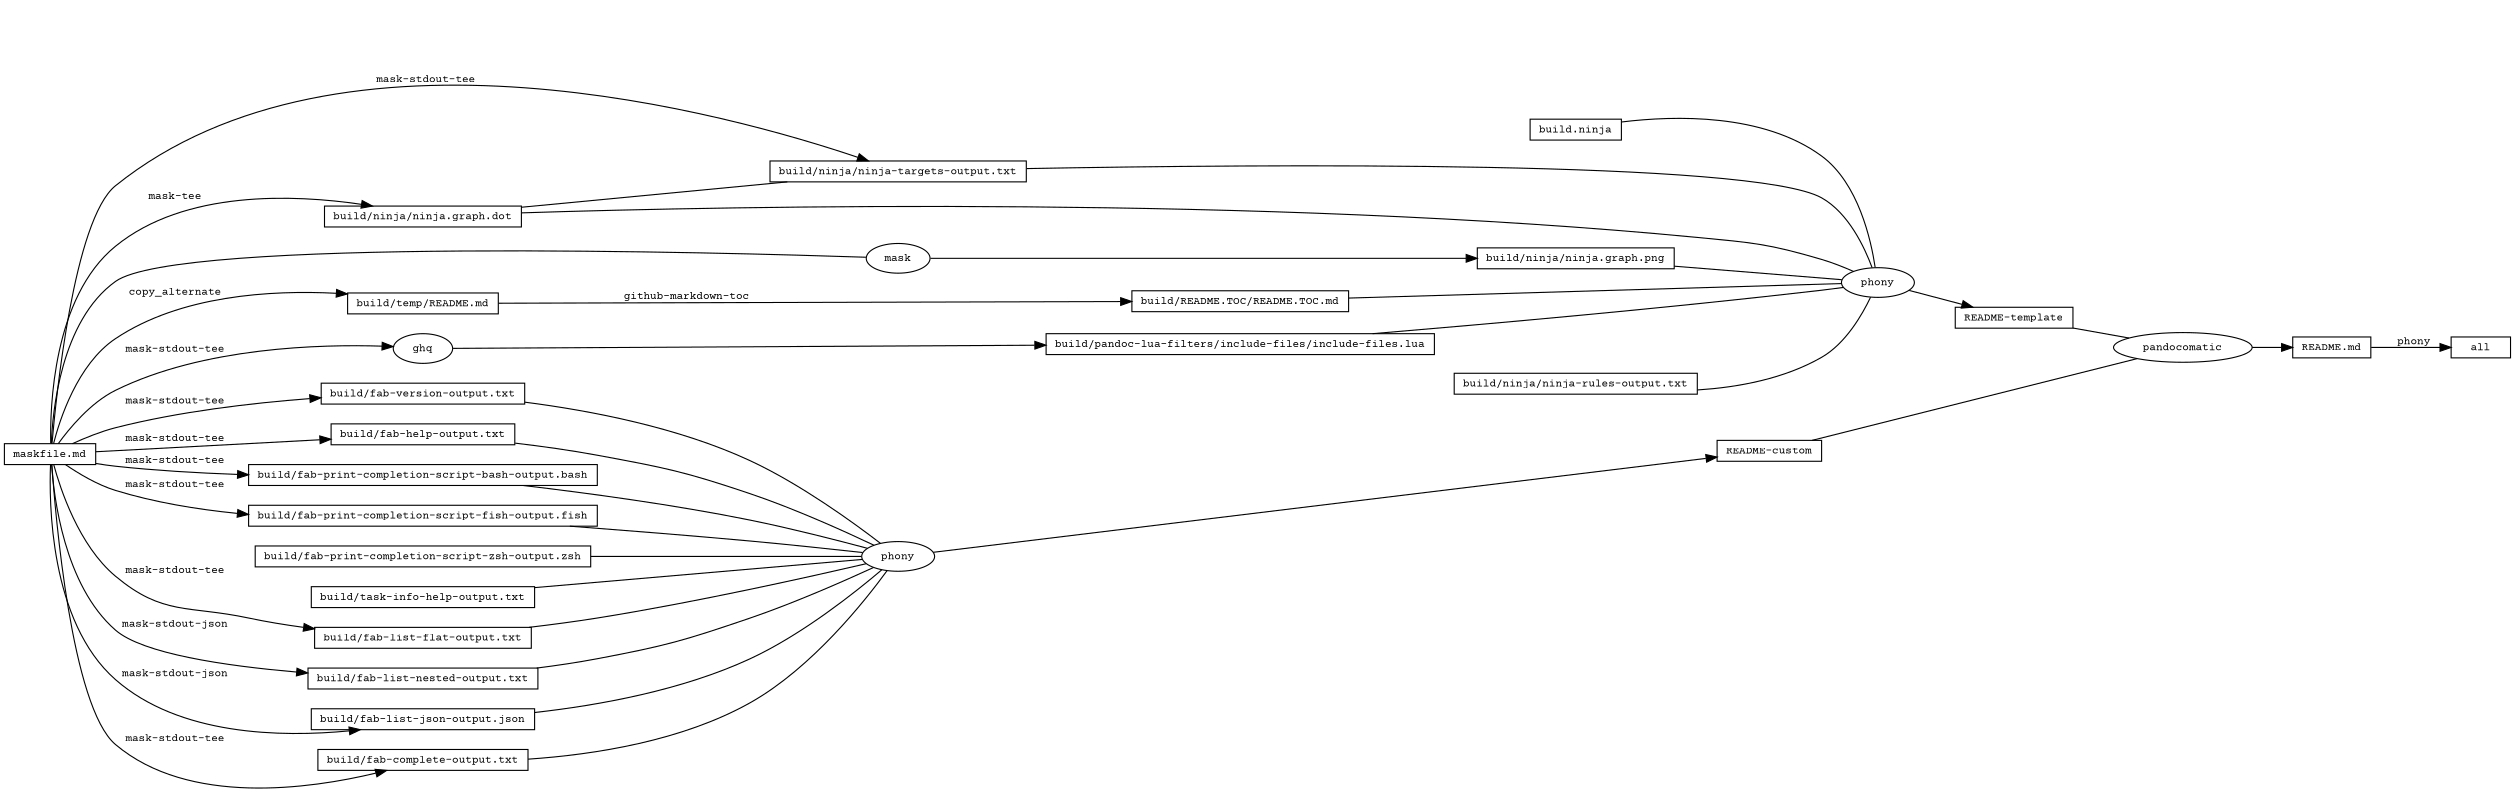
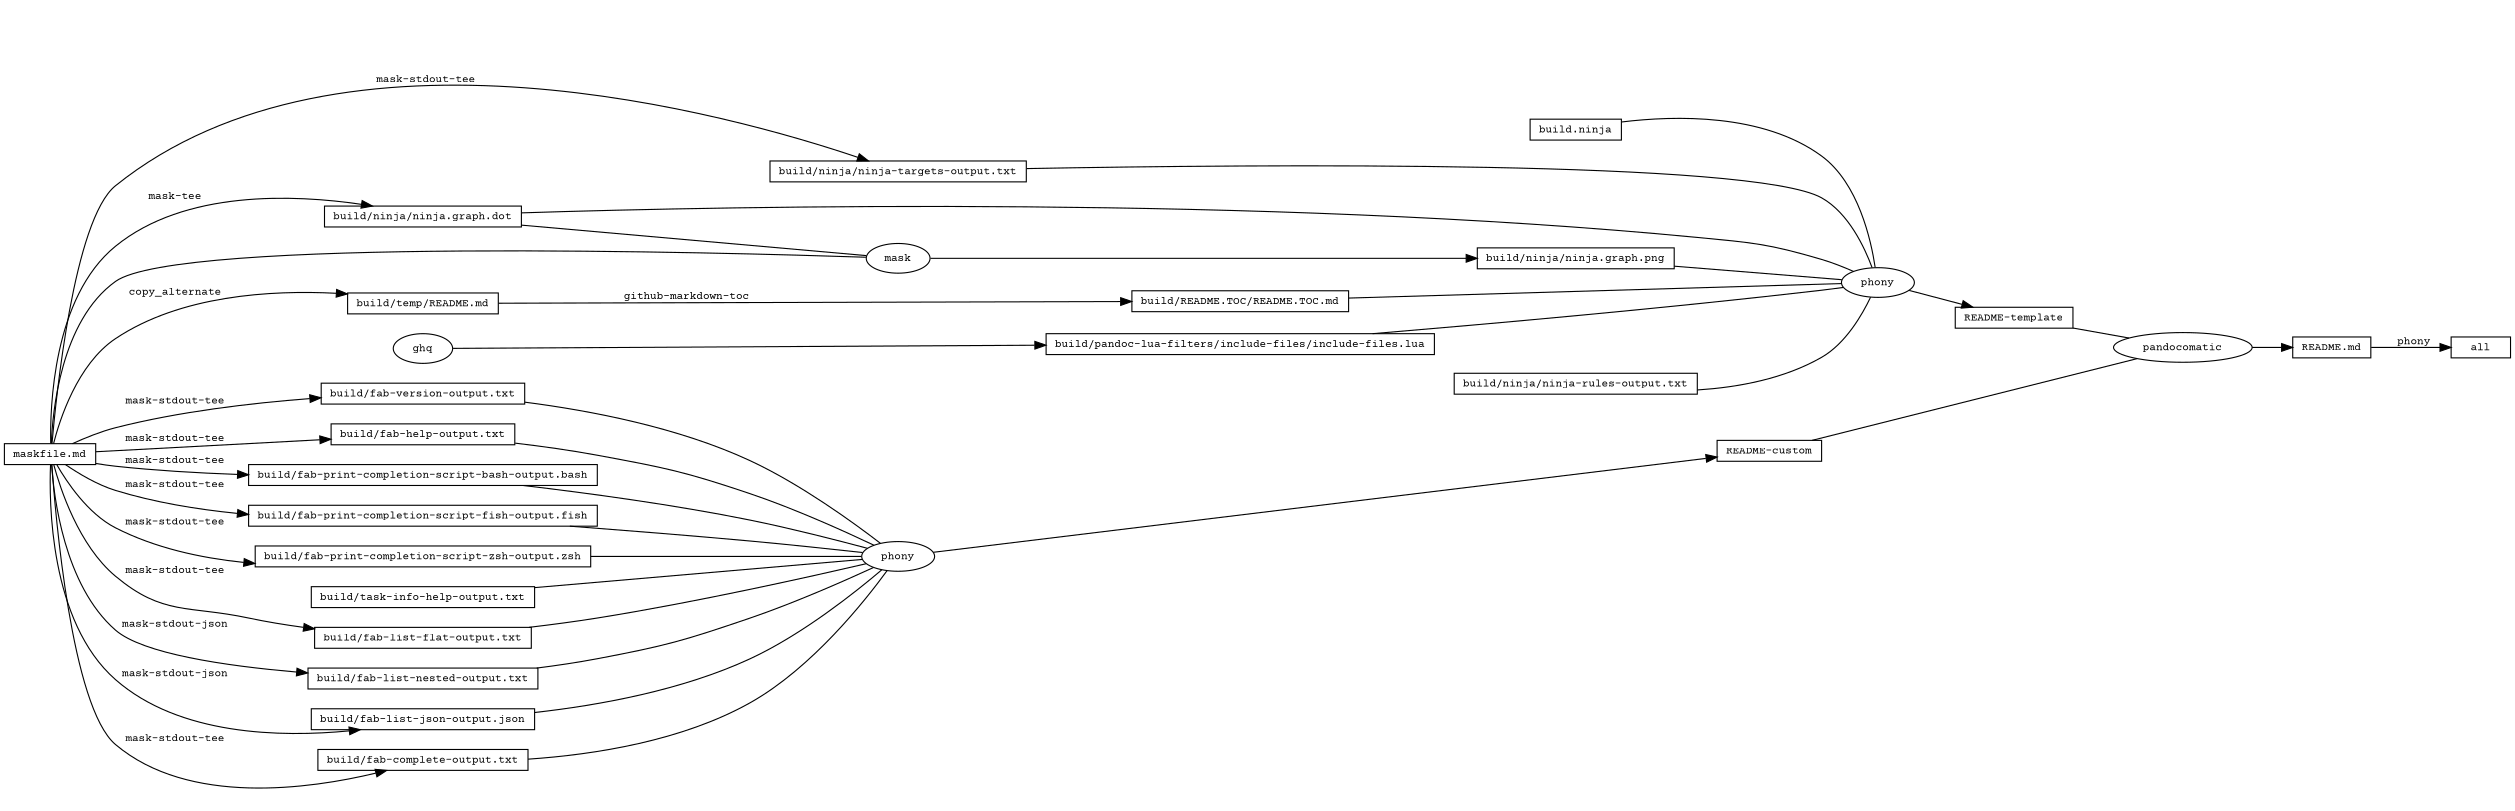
(654, 195) -> (694, 240)
(207, 360) -> (137, 537)
